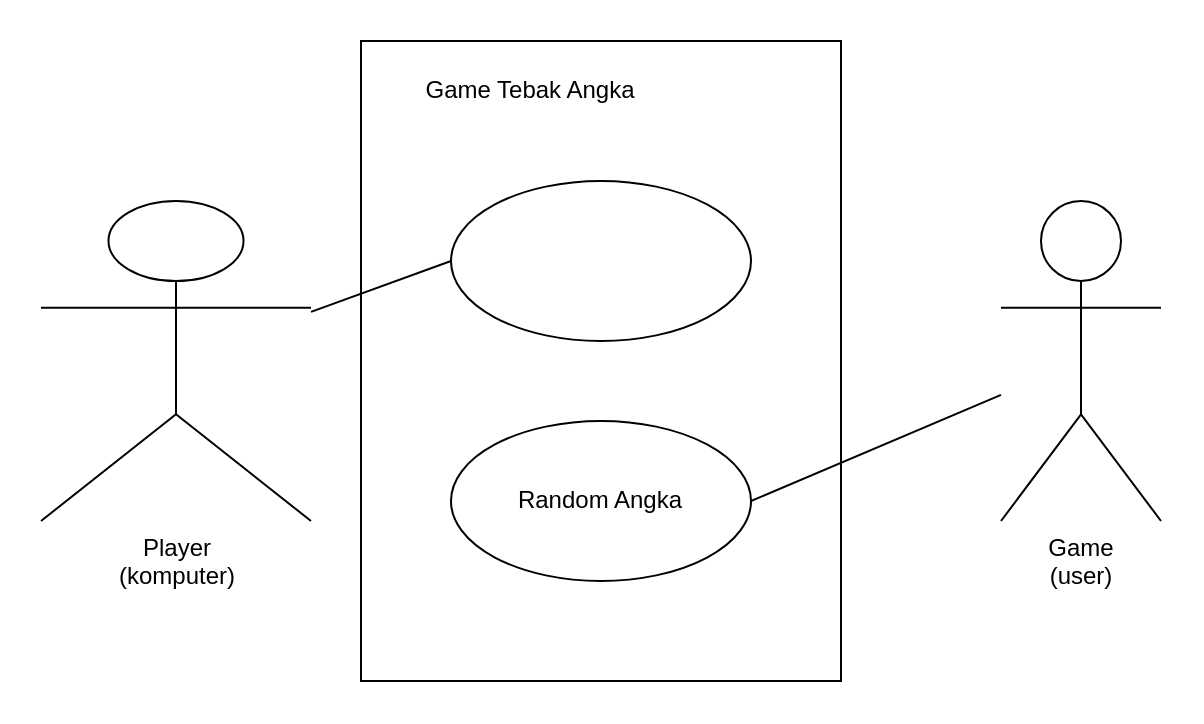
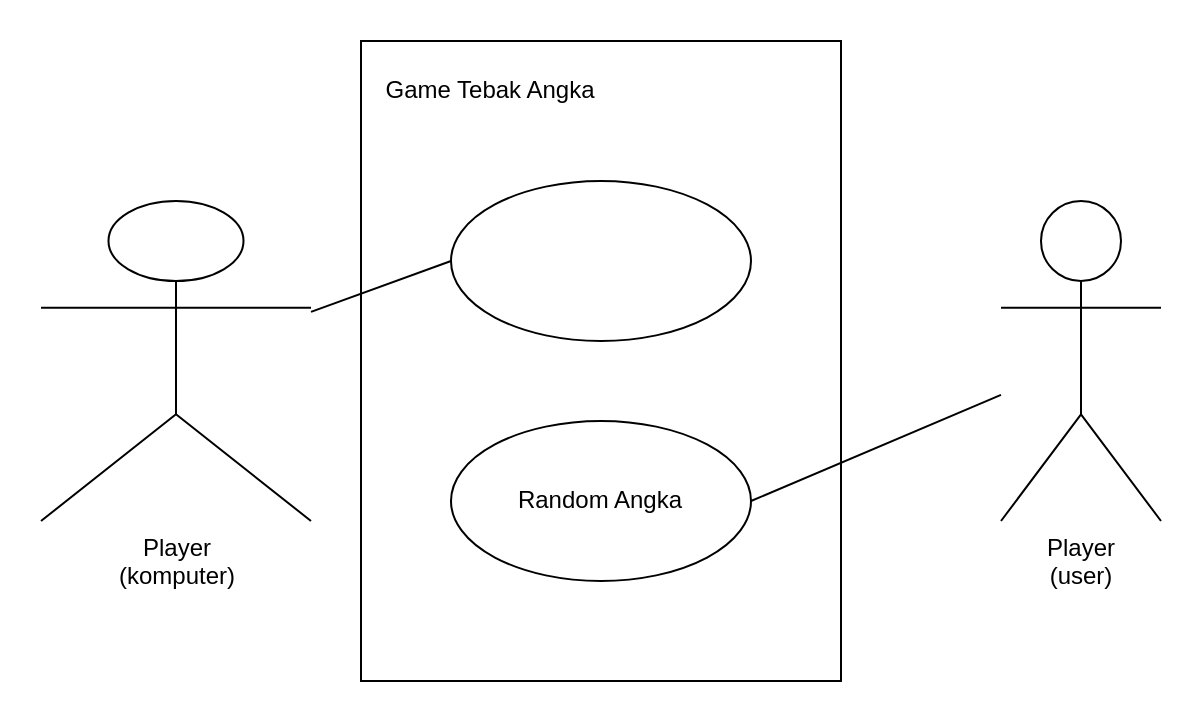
(531, 91) -> (491, 91)
(1082, 564) -> (1082, 564)
